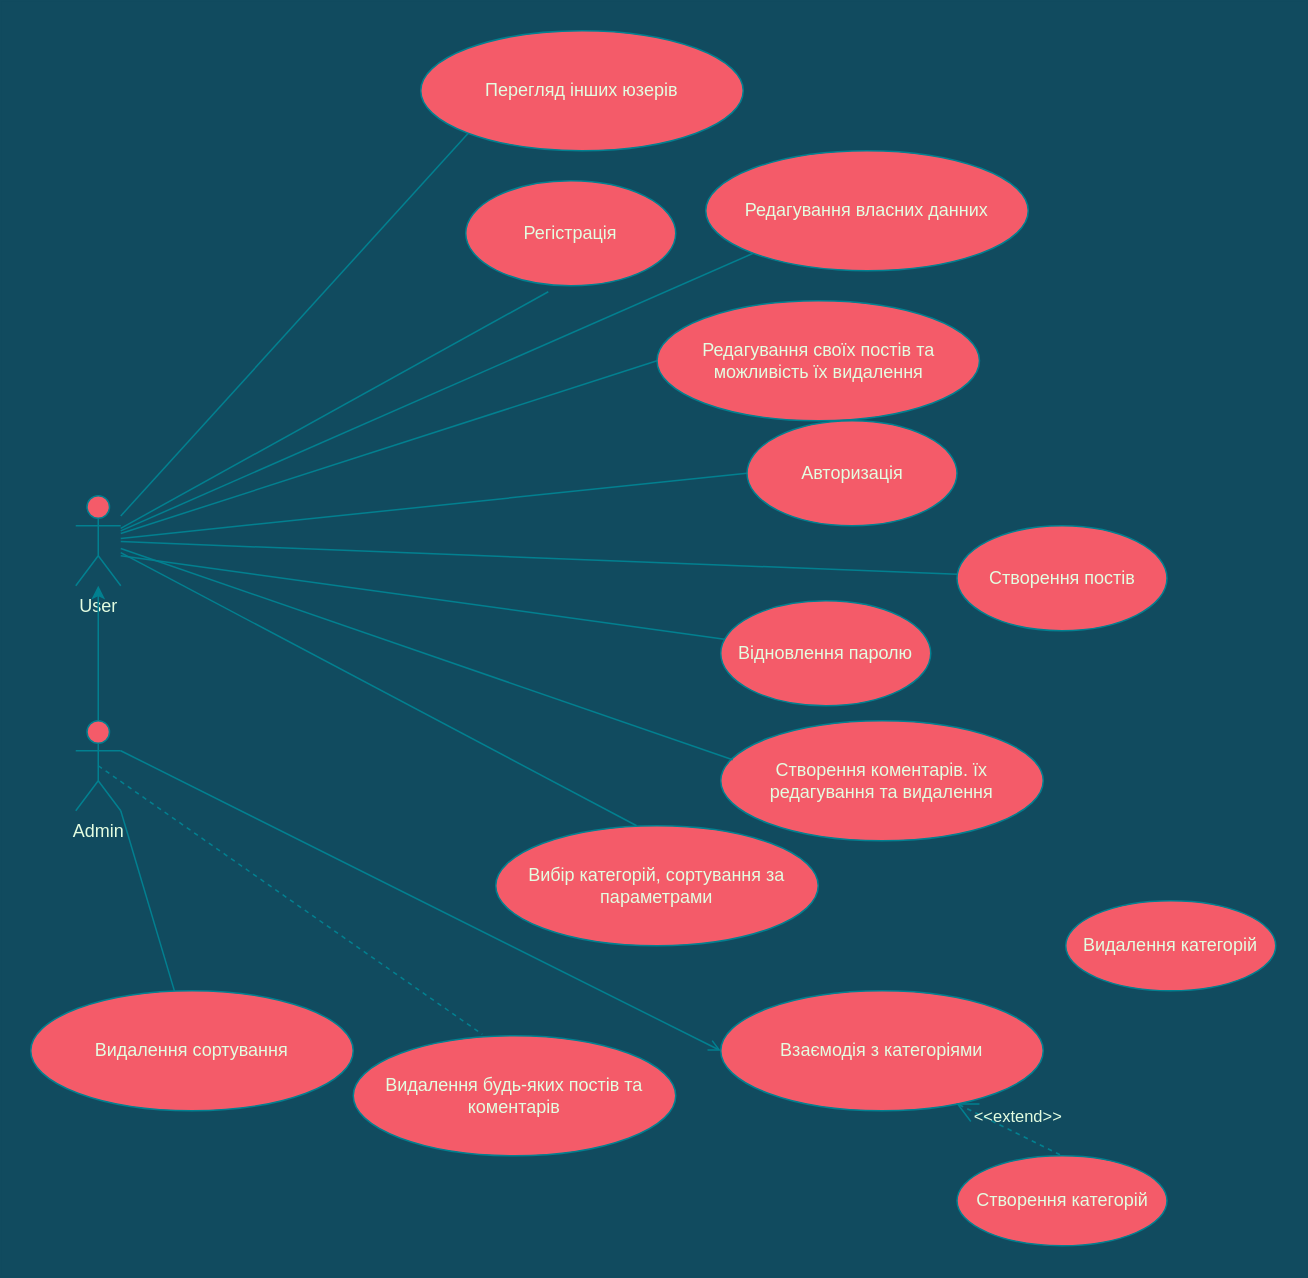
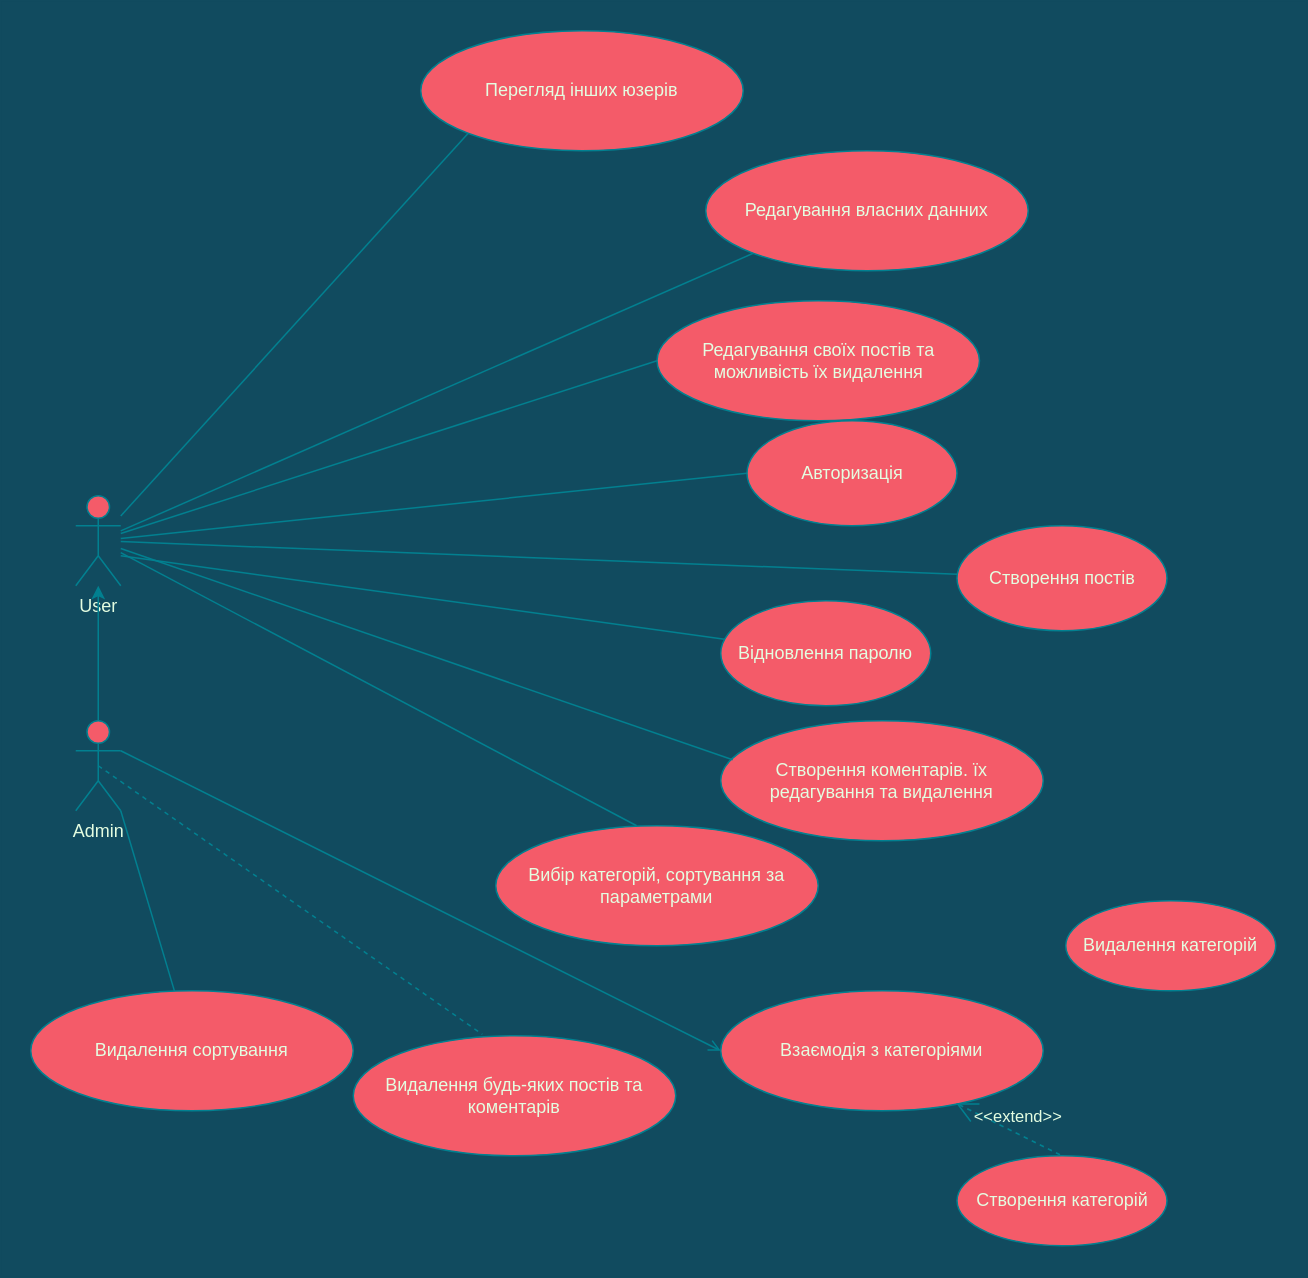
(571, 233) -> none
(335, 410) -> none
